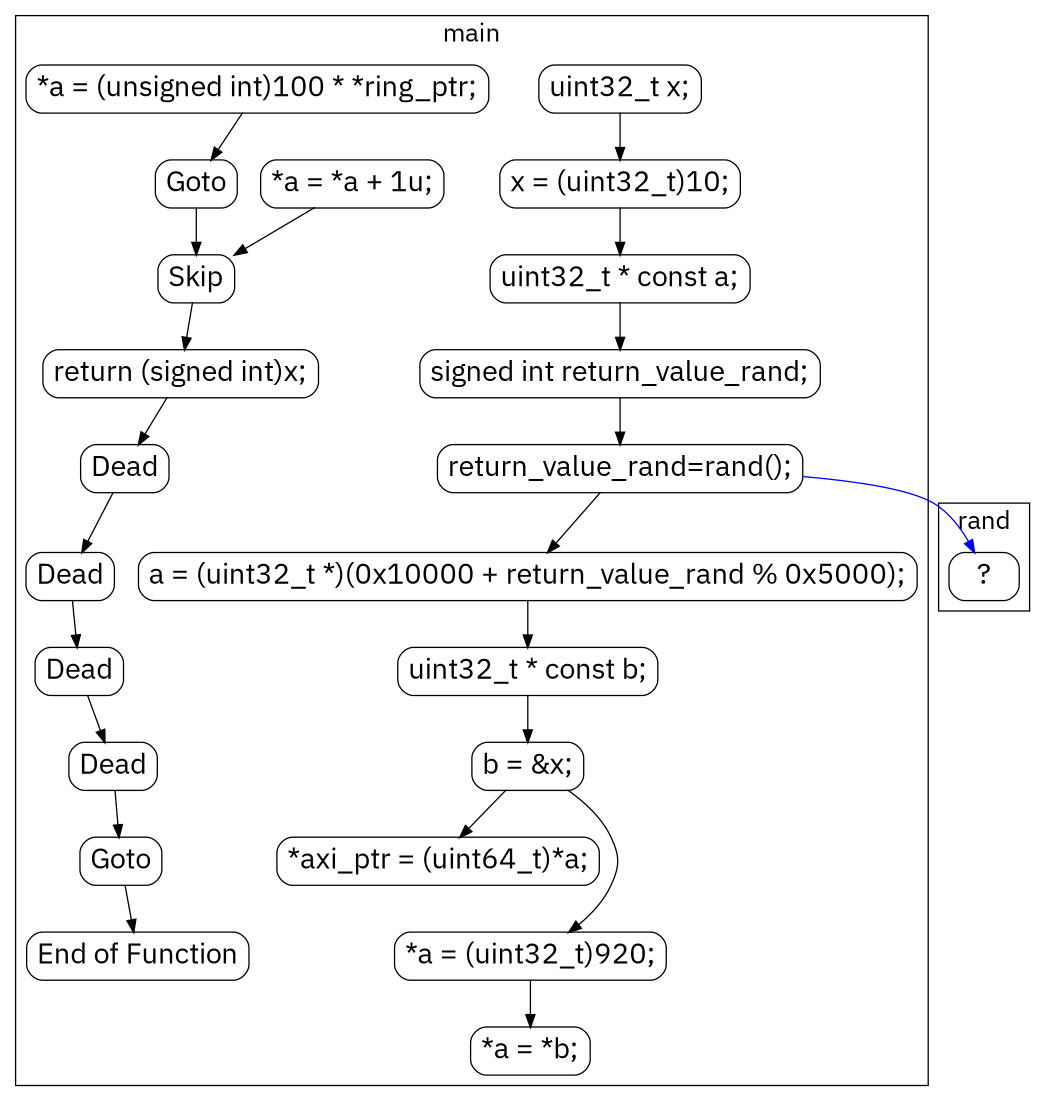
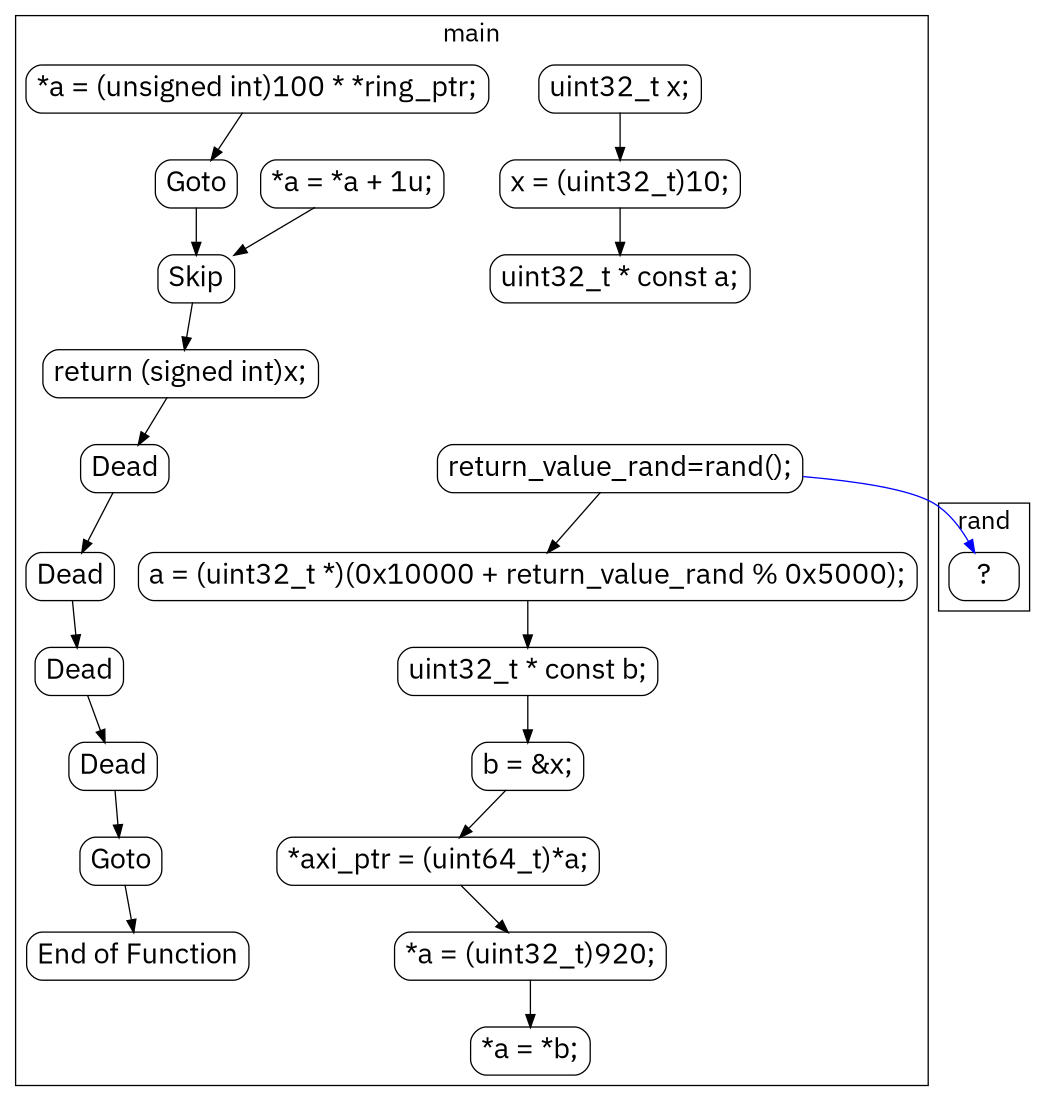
(620, 374) -> none
(617, 854) -> (480, 904)
